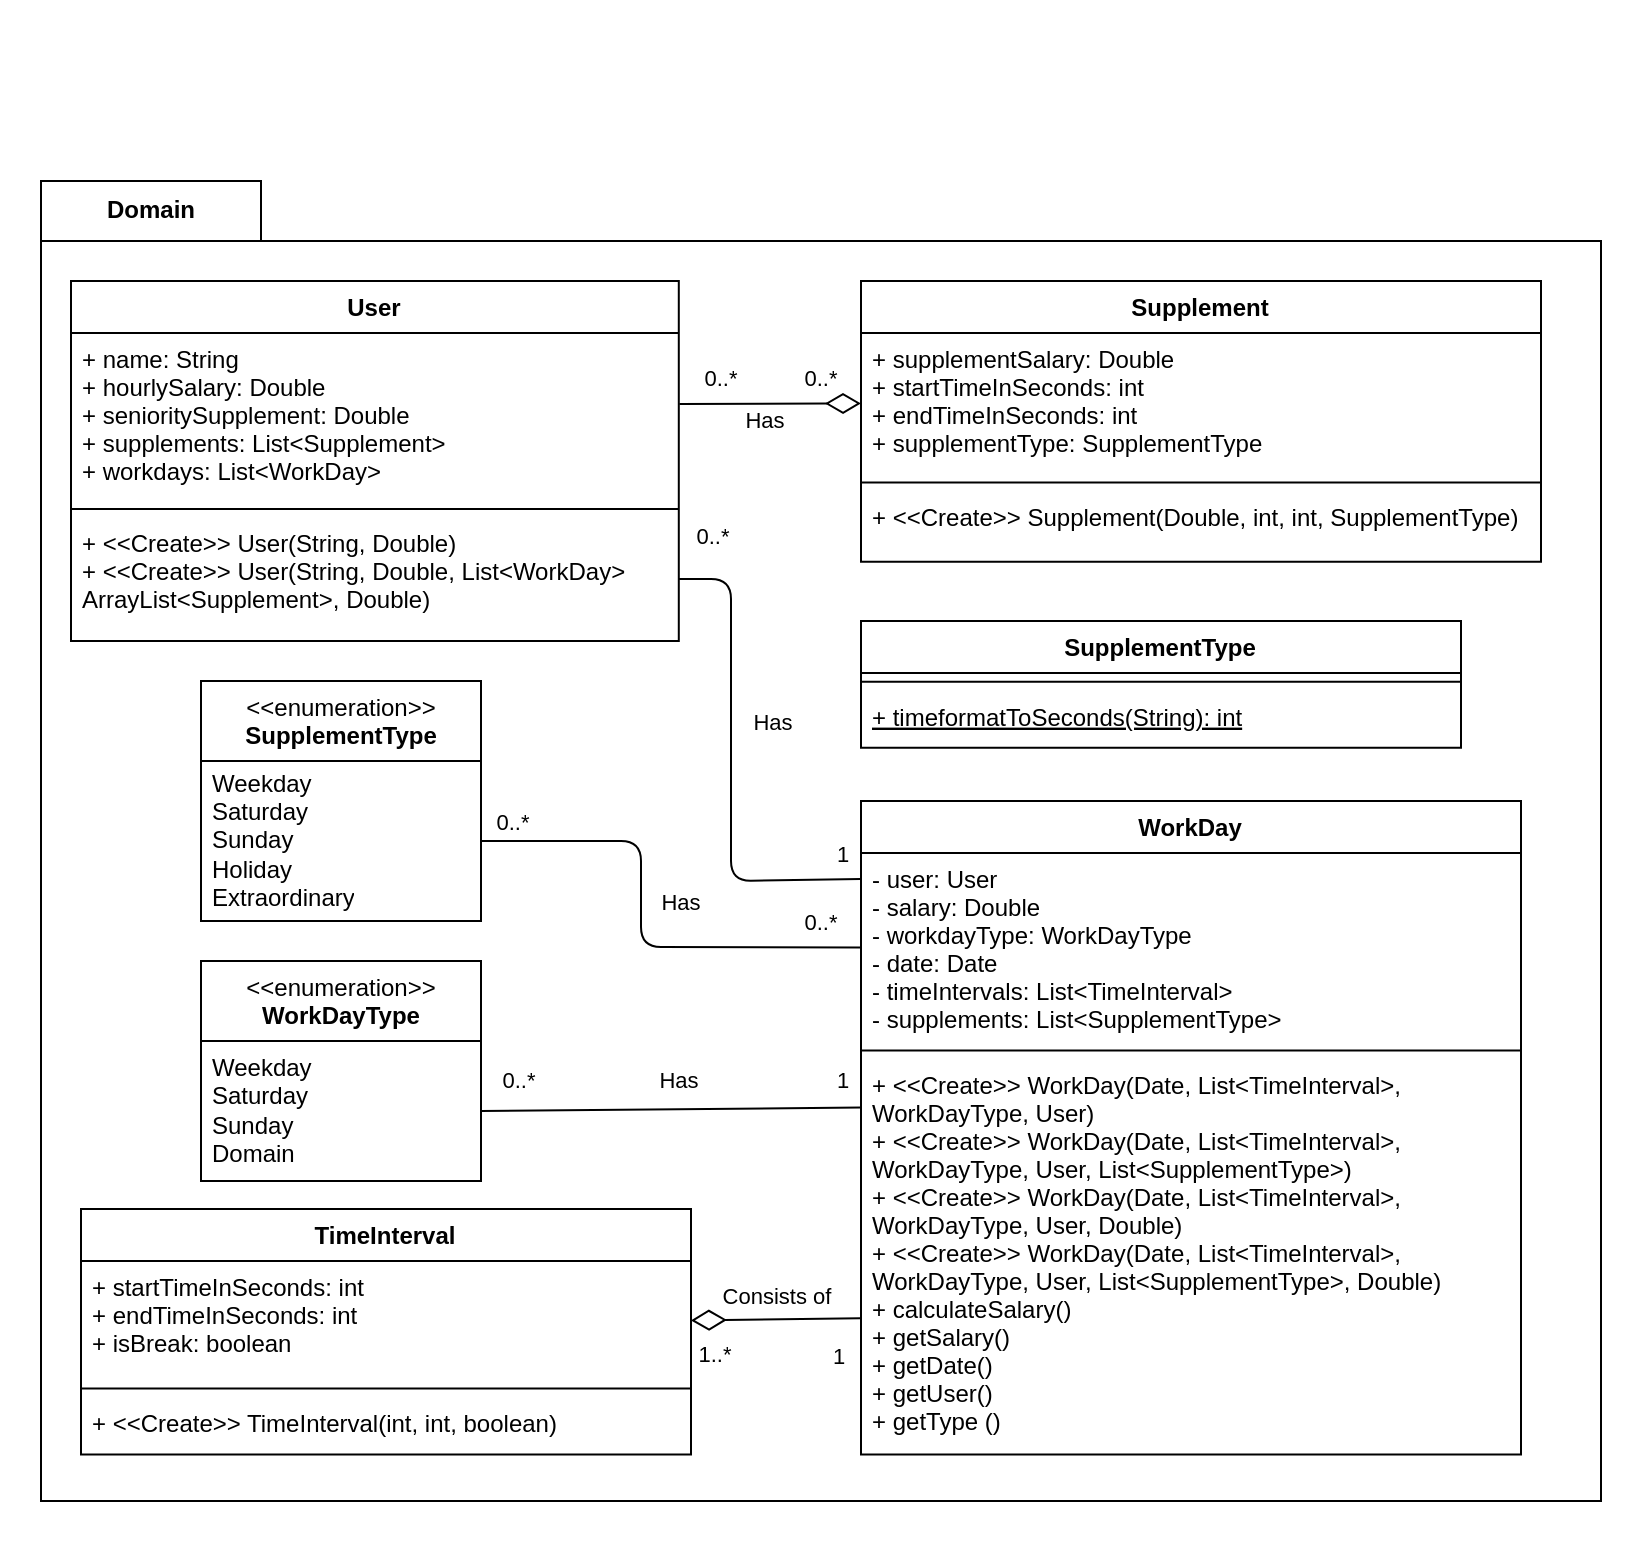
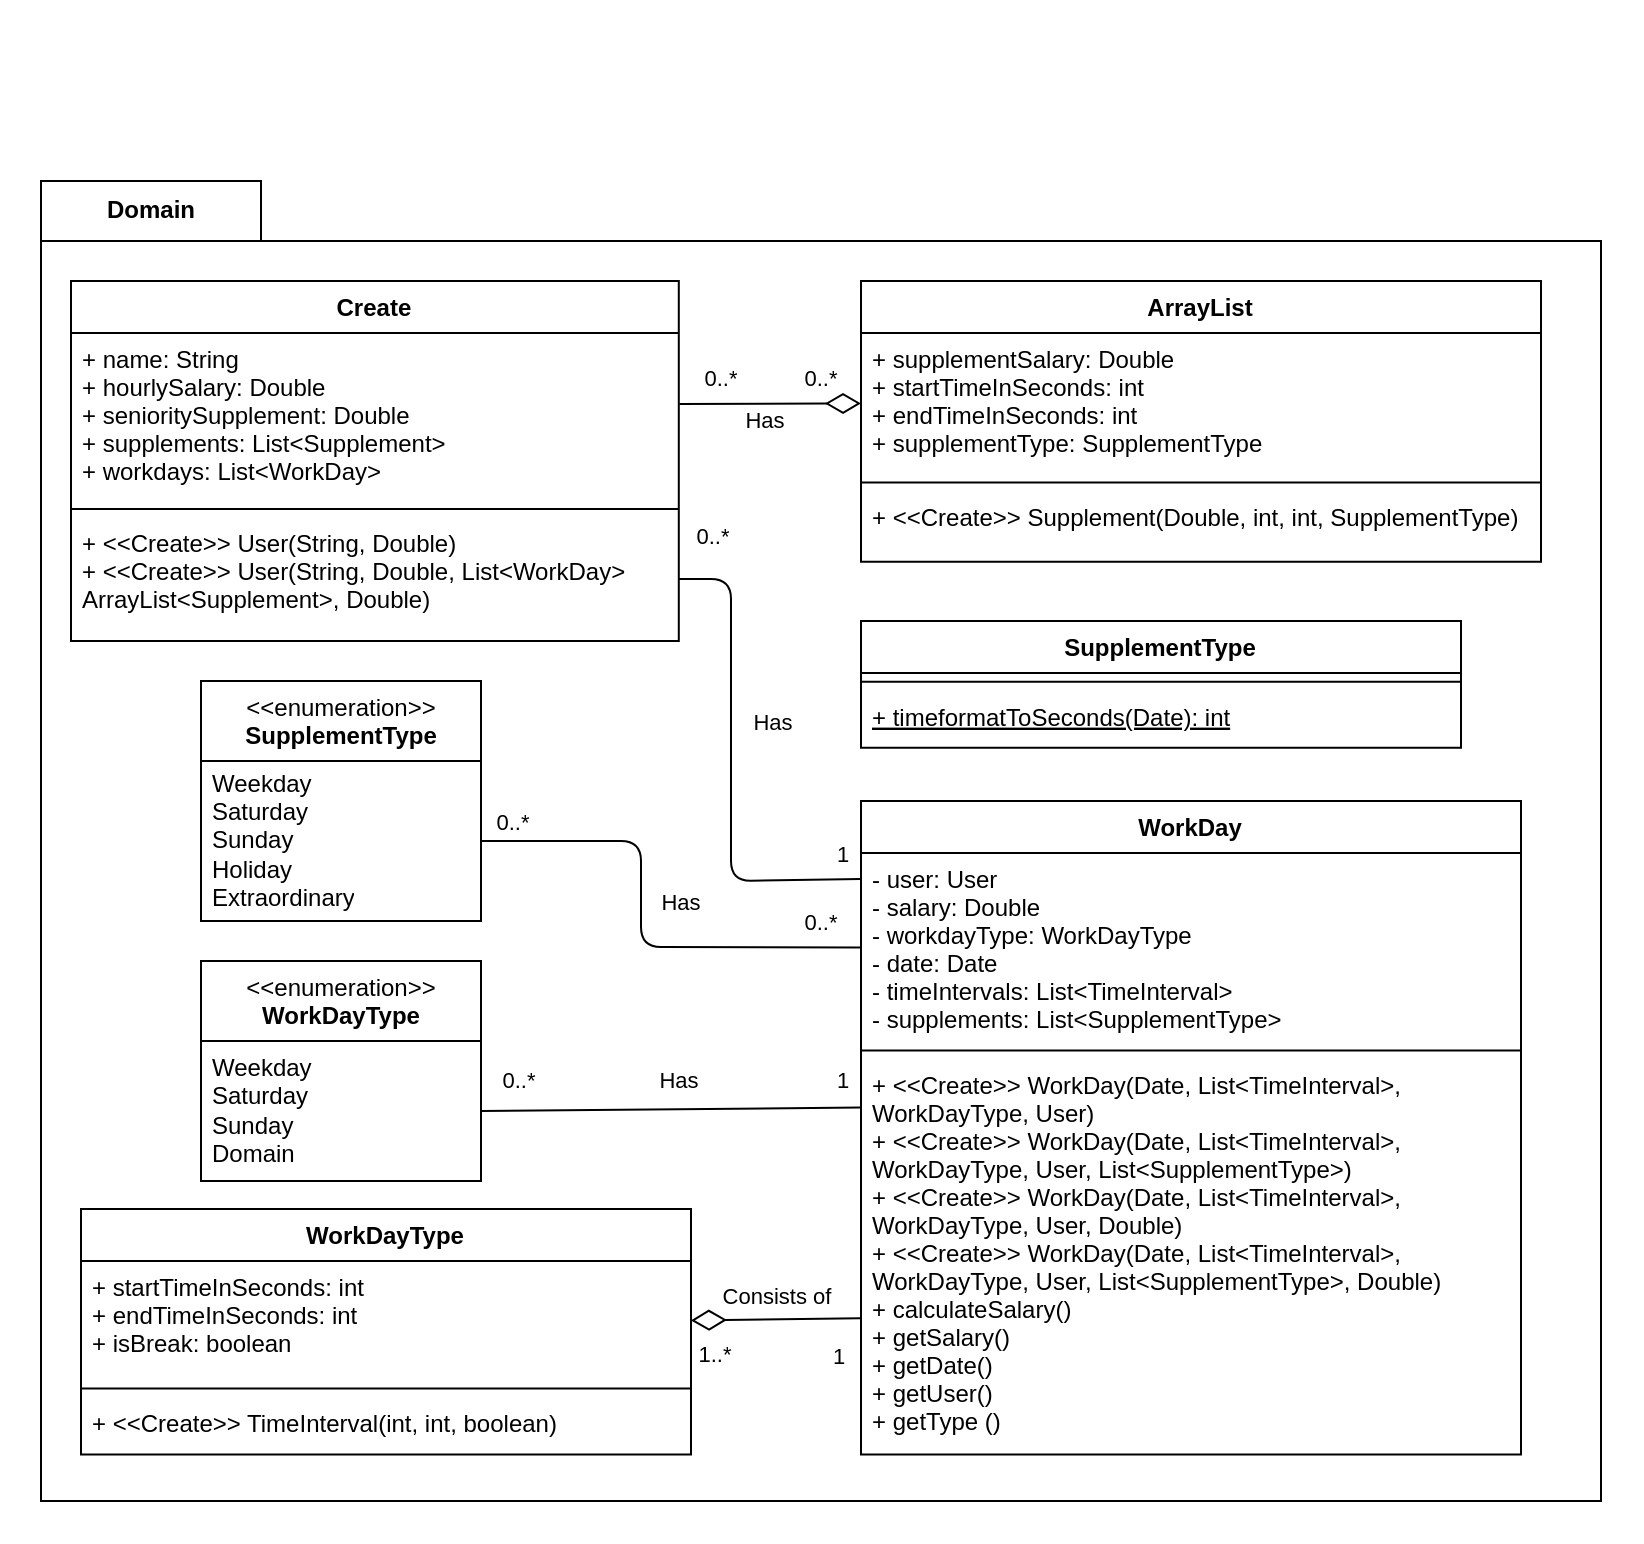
(374, 308) -> (374, 308)
(1200, 308) -> (1200, 308)
(1082, 718) -> (1071, 718)
(385, 1236) -> (385, 1236)
